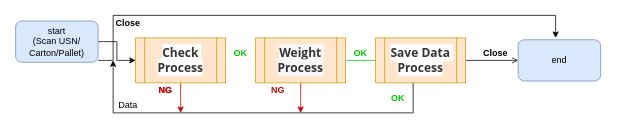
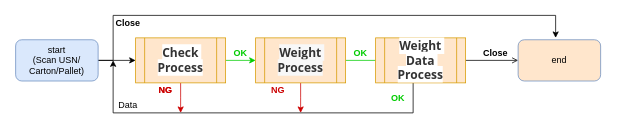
(57, 42) -> (57, 60)
none -> (237, 60)
(420, 60) -> (420, 60)
(559, 60) -> (559, 60)
